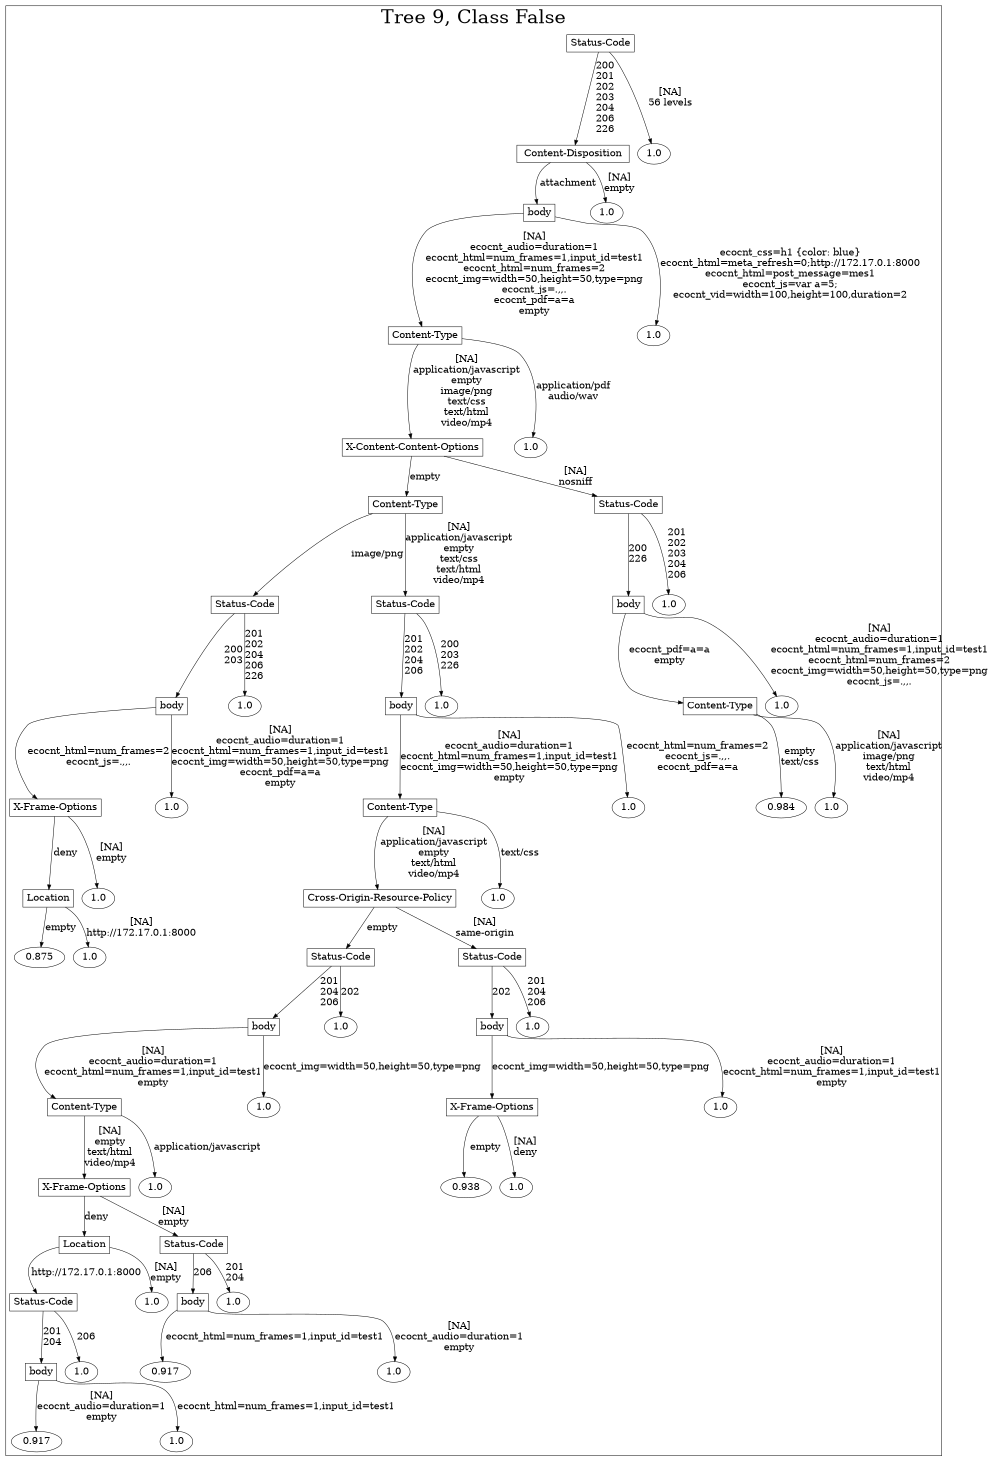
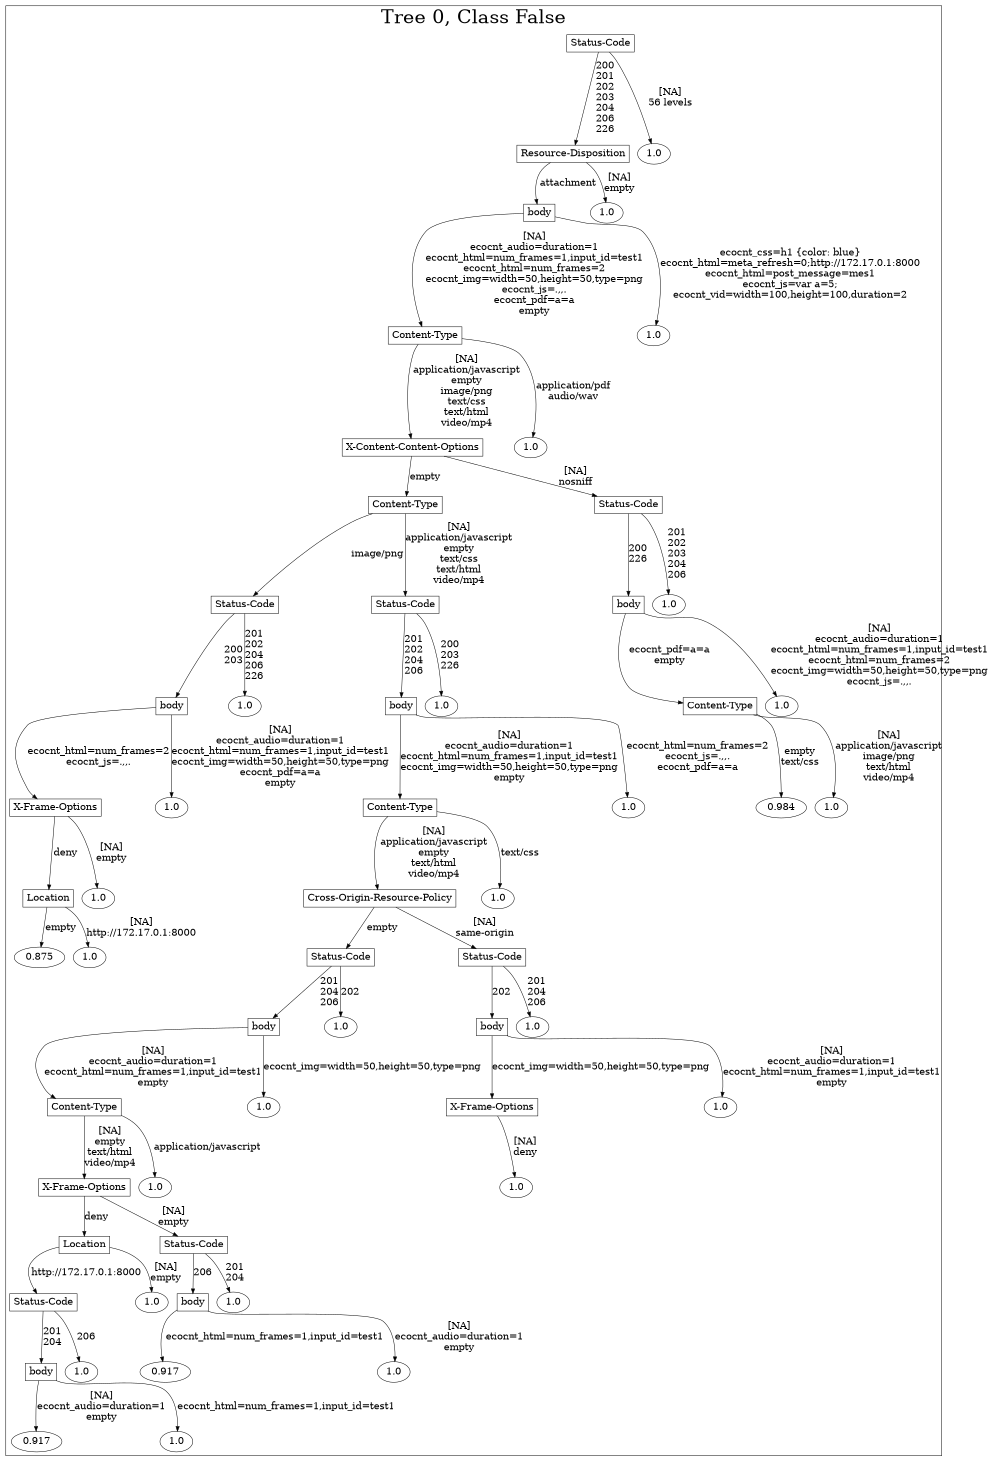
(474, 18) -> (474, 18)
(573, 154) -> (573, 154)
(466, 1187) -> none
